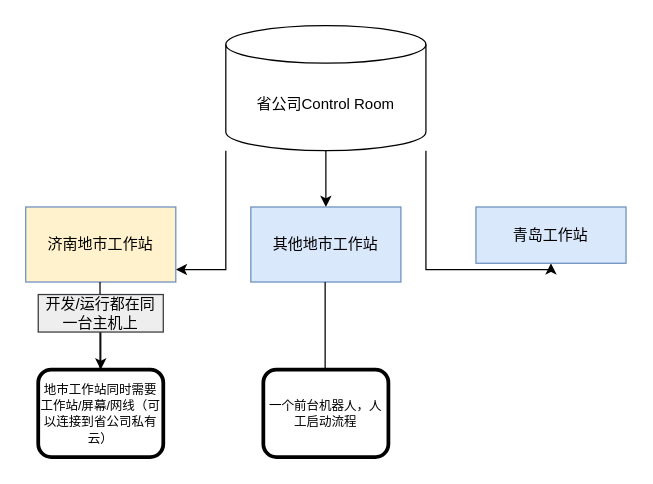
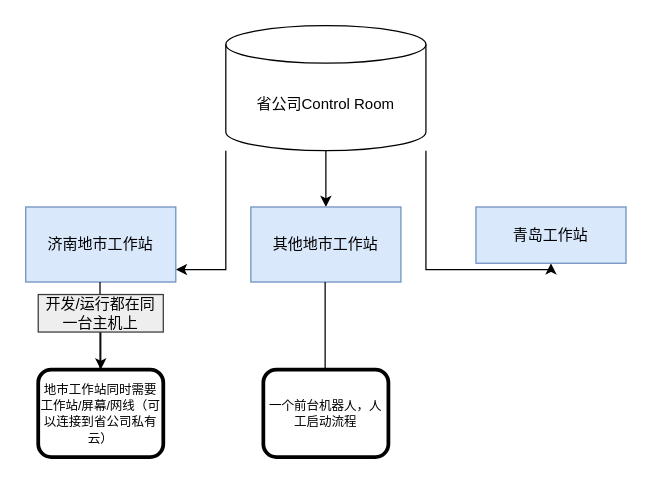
(101, 244) -> (101, 244)
